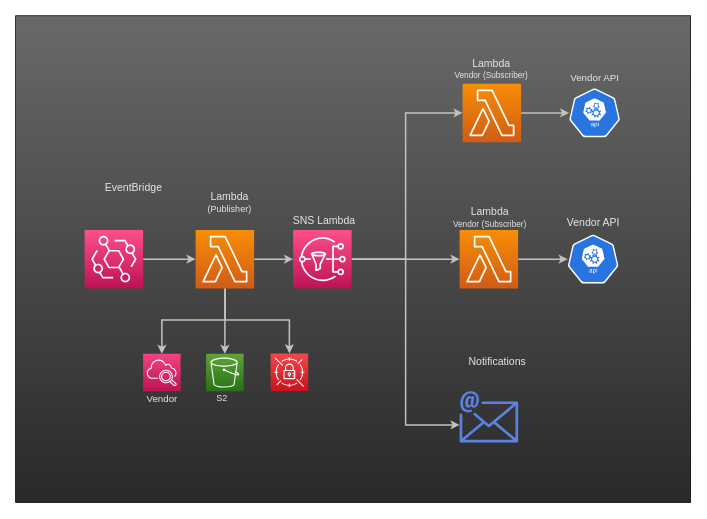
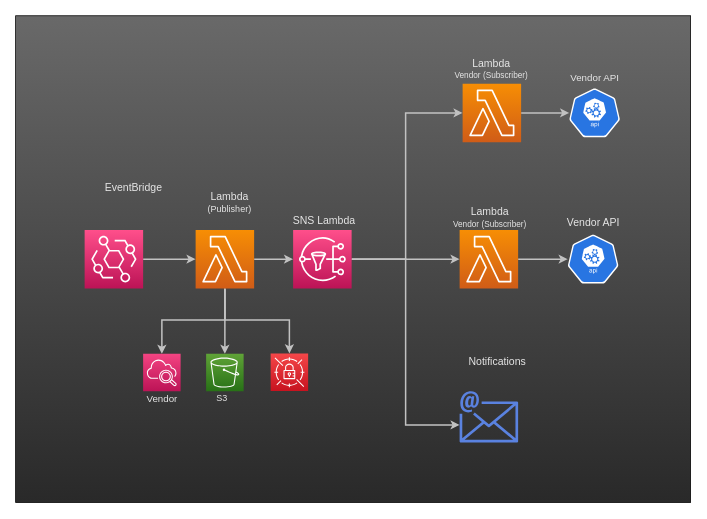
(222, 399) -> (222, 399)
